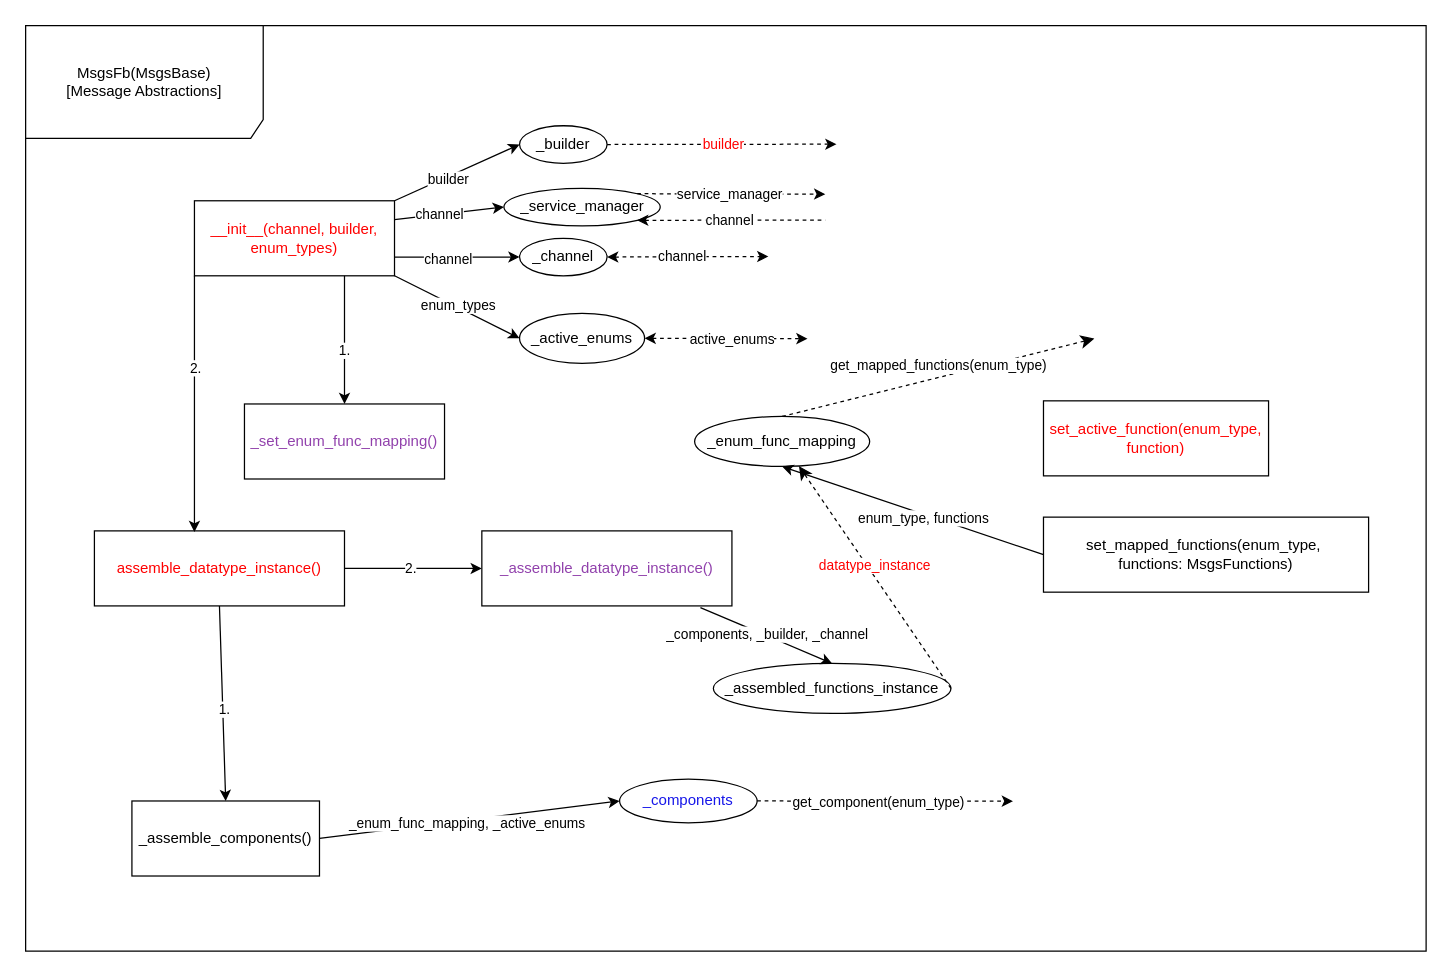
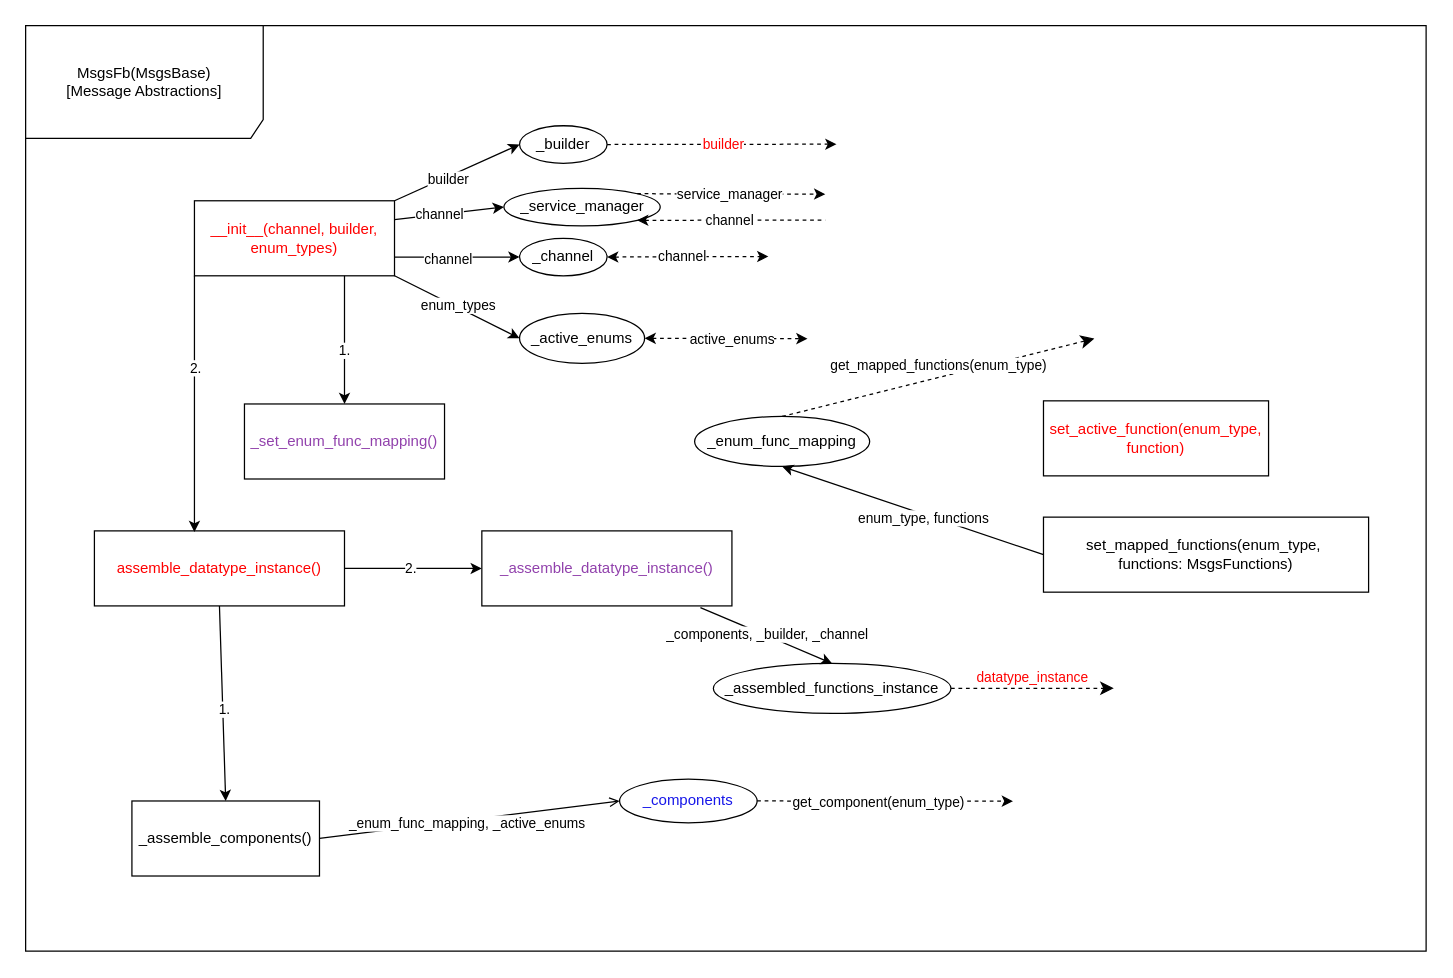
(878, 581) -> (1027, 688)
(609, 802) -> (612, 802)
